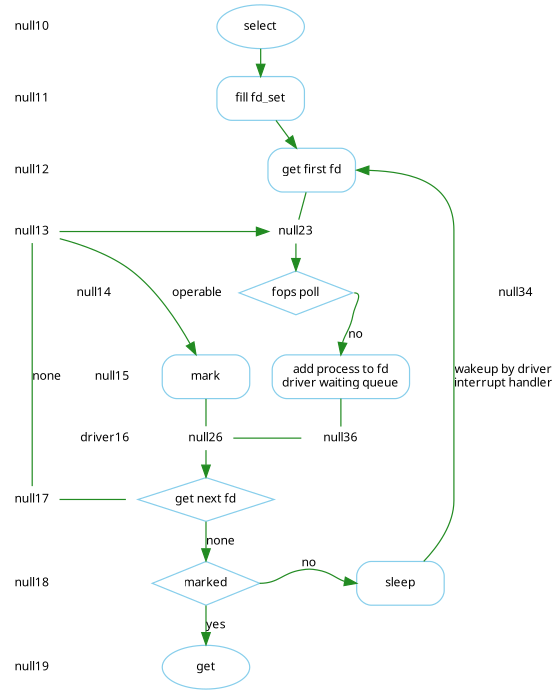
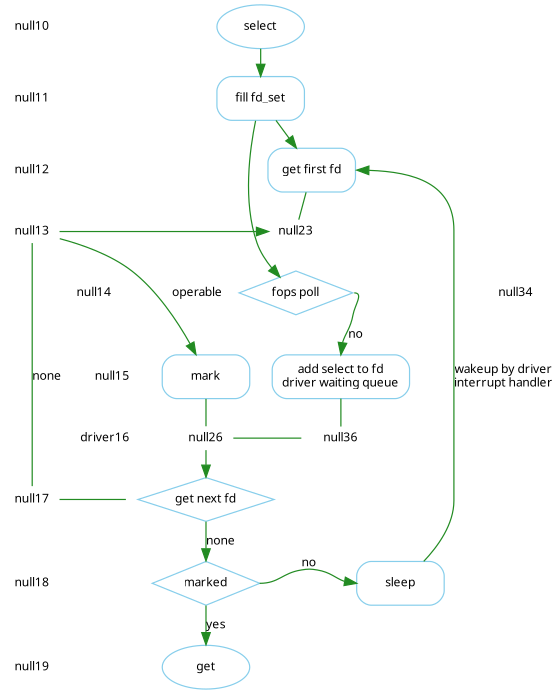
(296, 251) -> (249, 197)
(341, 377) -> (341, 377)
